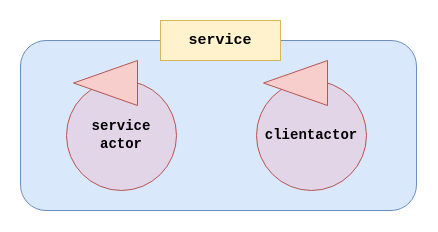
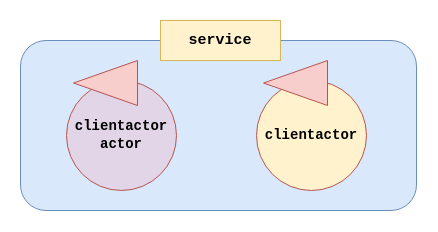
(122, 136) -> (122, 136)
(312, 136) -> (312, 136)
